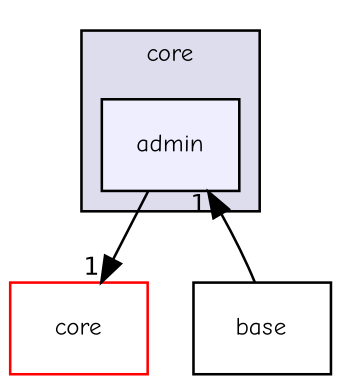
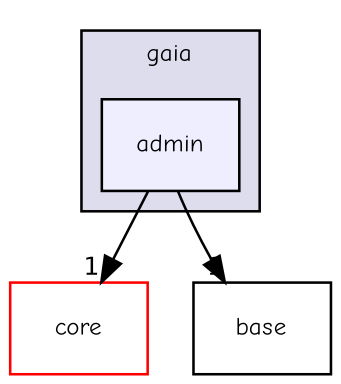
(171, 55) -> (171, 55)
(239, 248) -> (195, 228)
